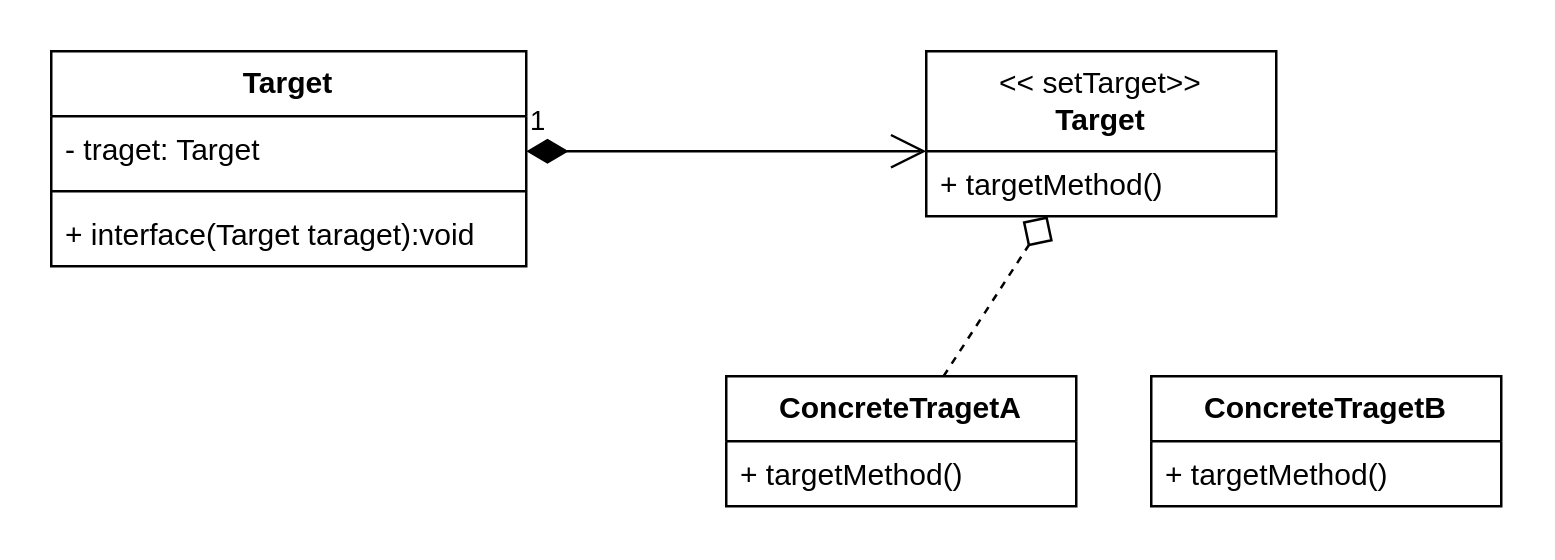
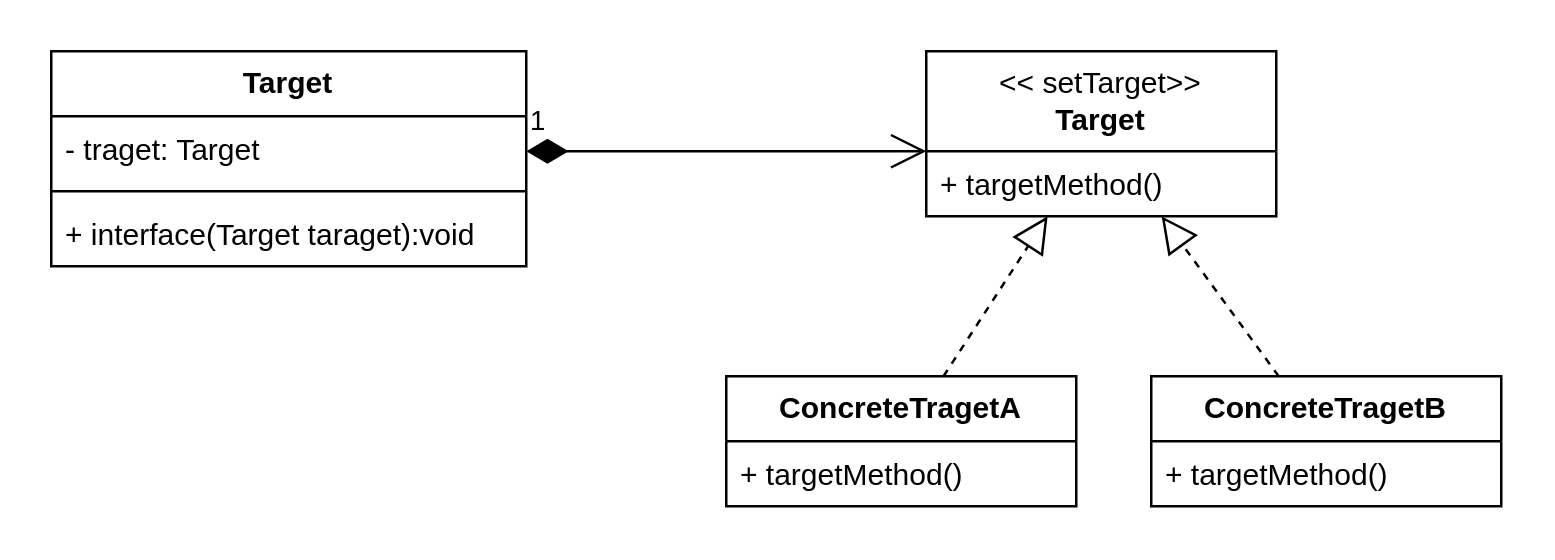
(1028, 247) -> (1027, 248)
none -> (1229, 309)
